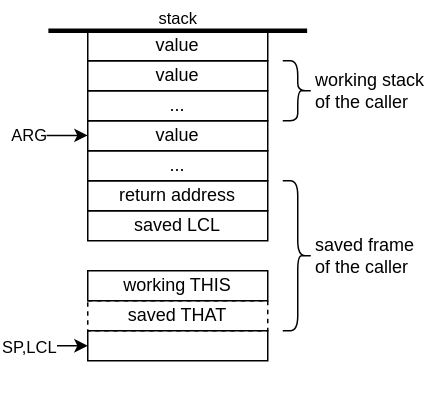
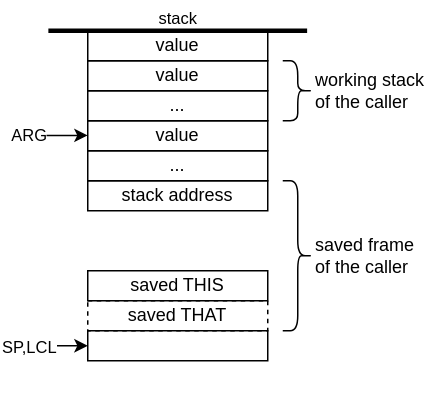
(178, 196) -> (178, 196)
(178, 226) -> none
(178, 286) -> (178, 286)
